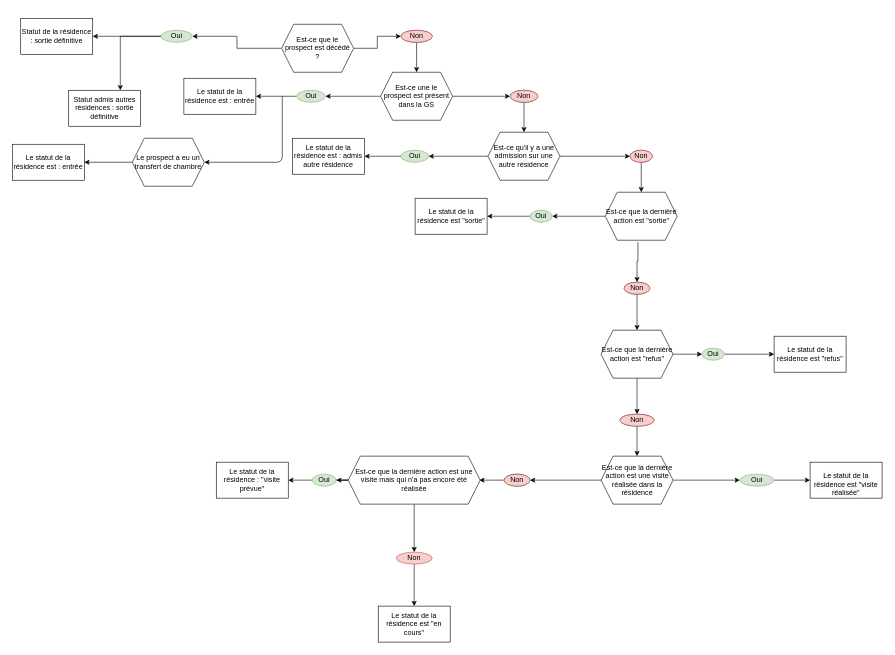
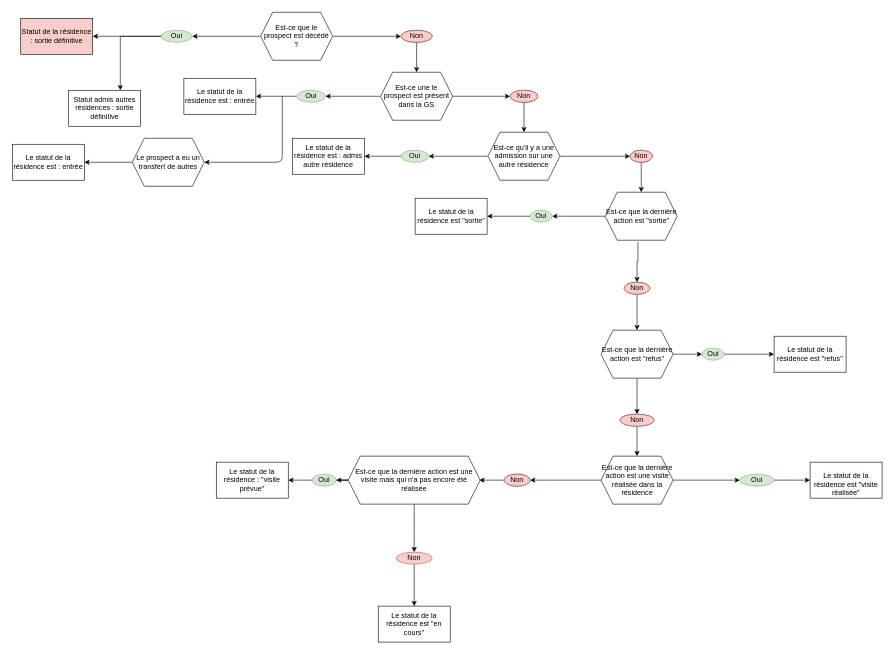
(57, 36) -> (57, 36)
(318, 48) -> (297, 36)
(168, 162) -> (168, 162)
